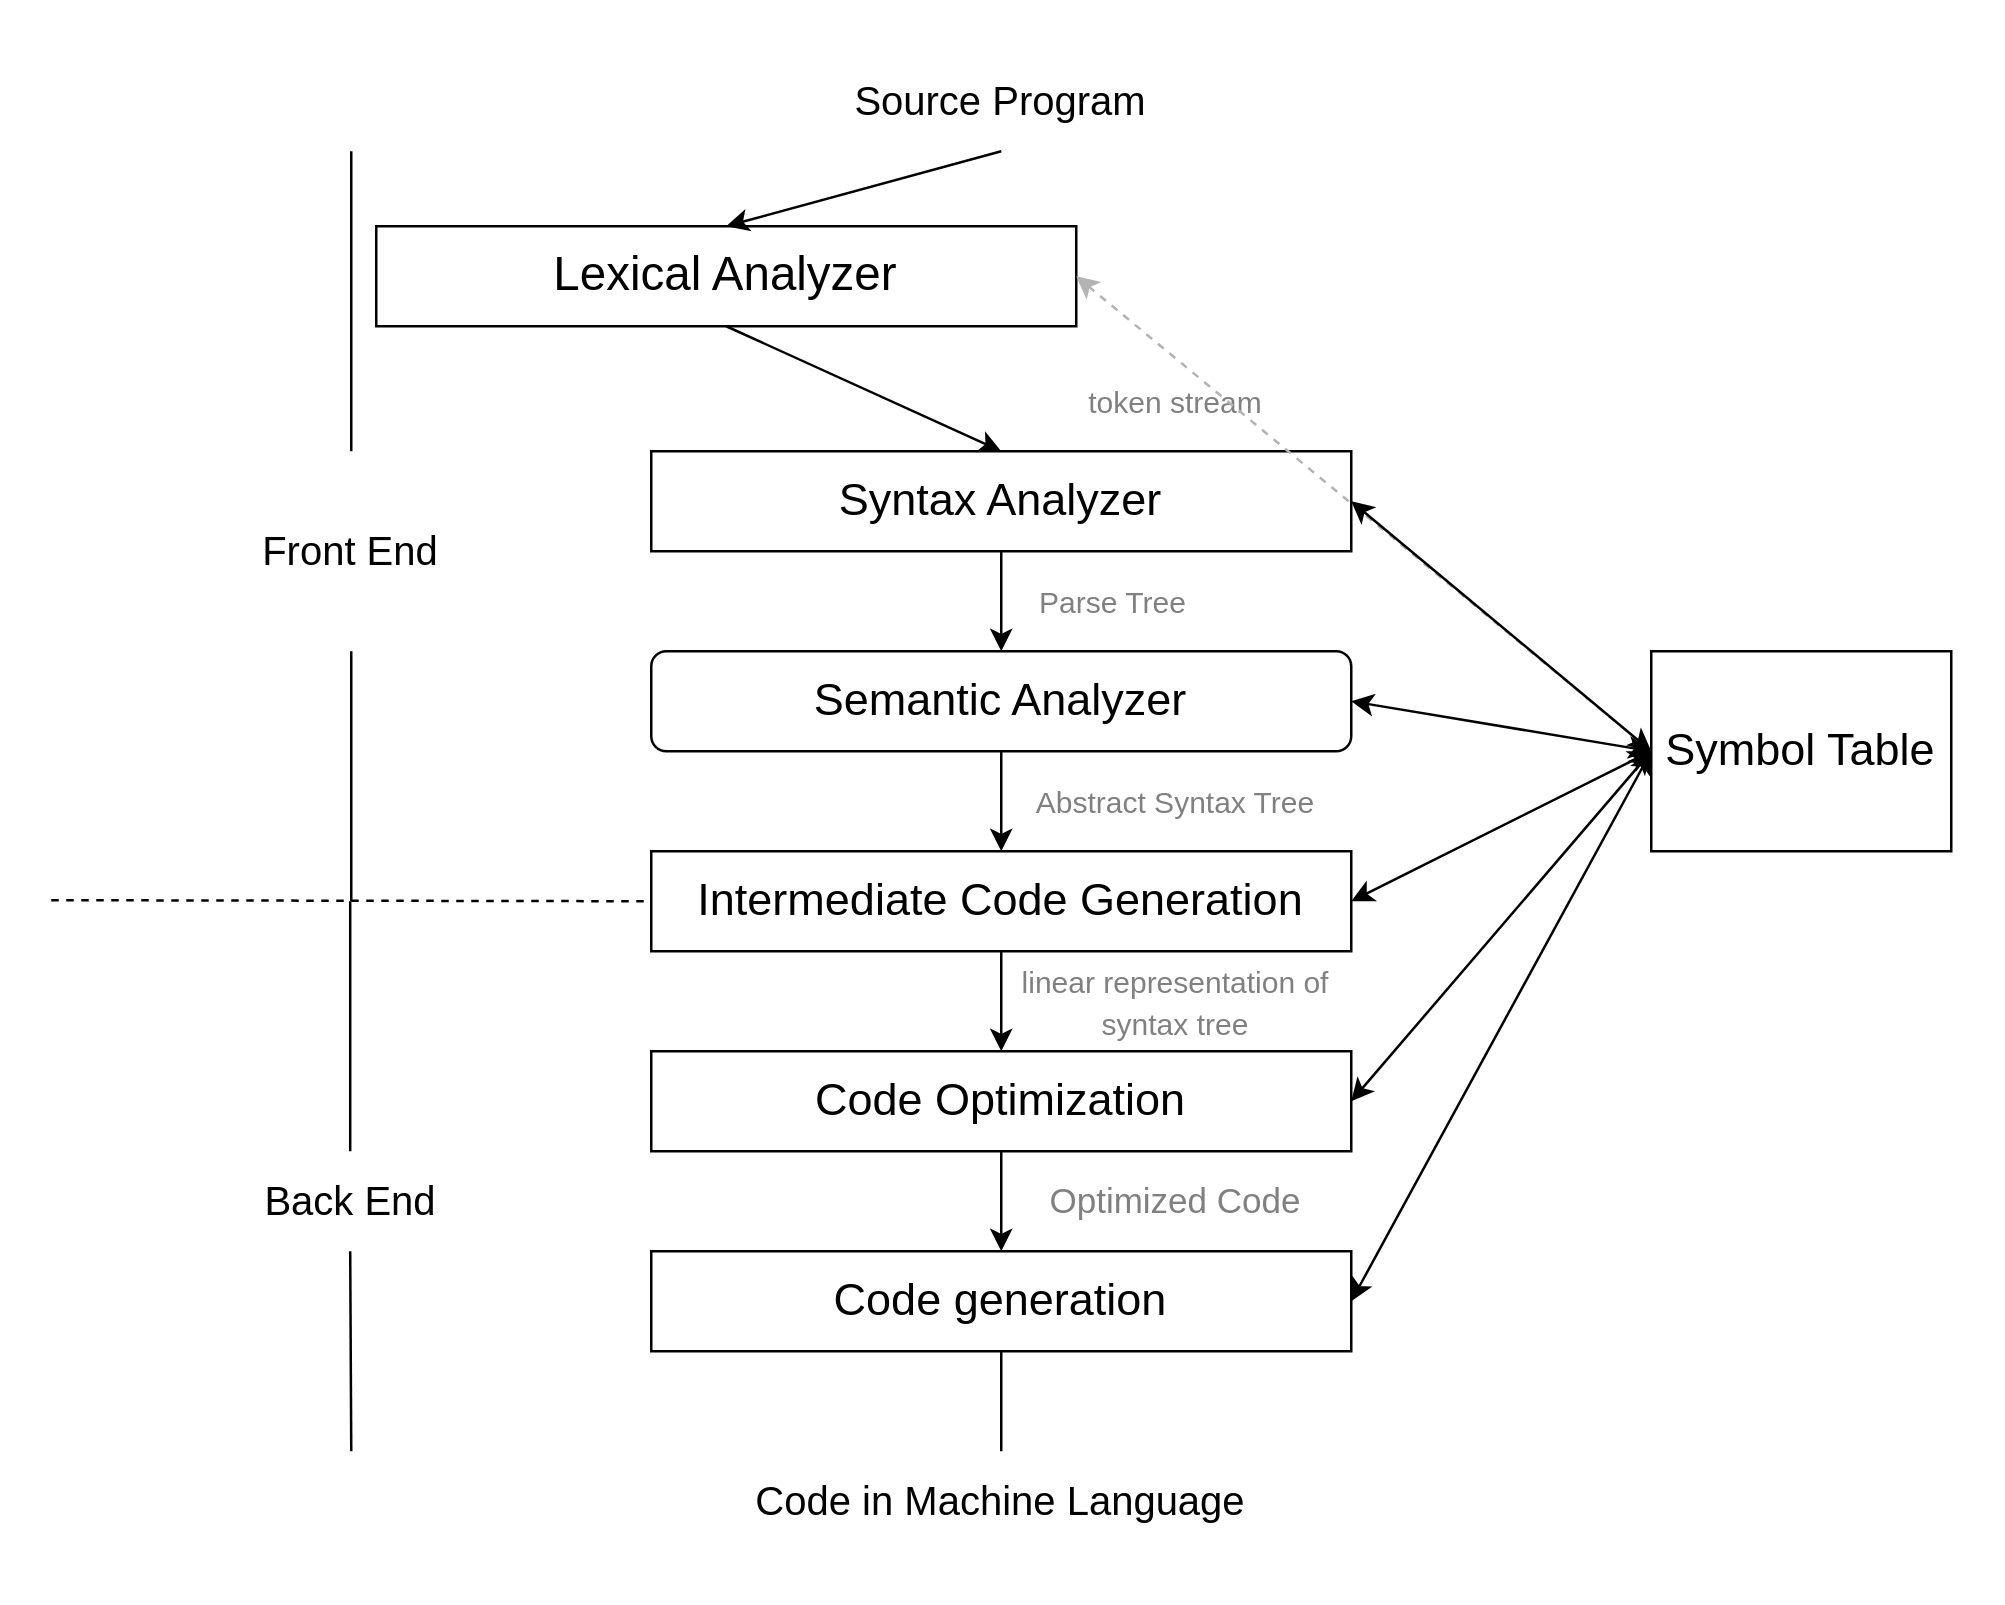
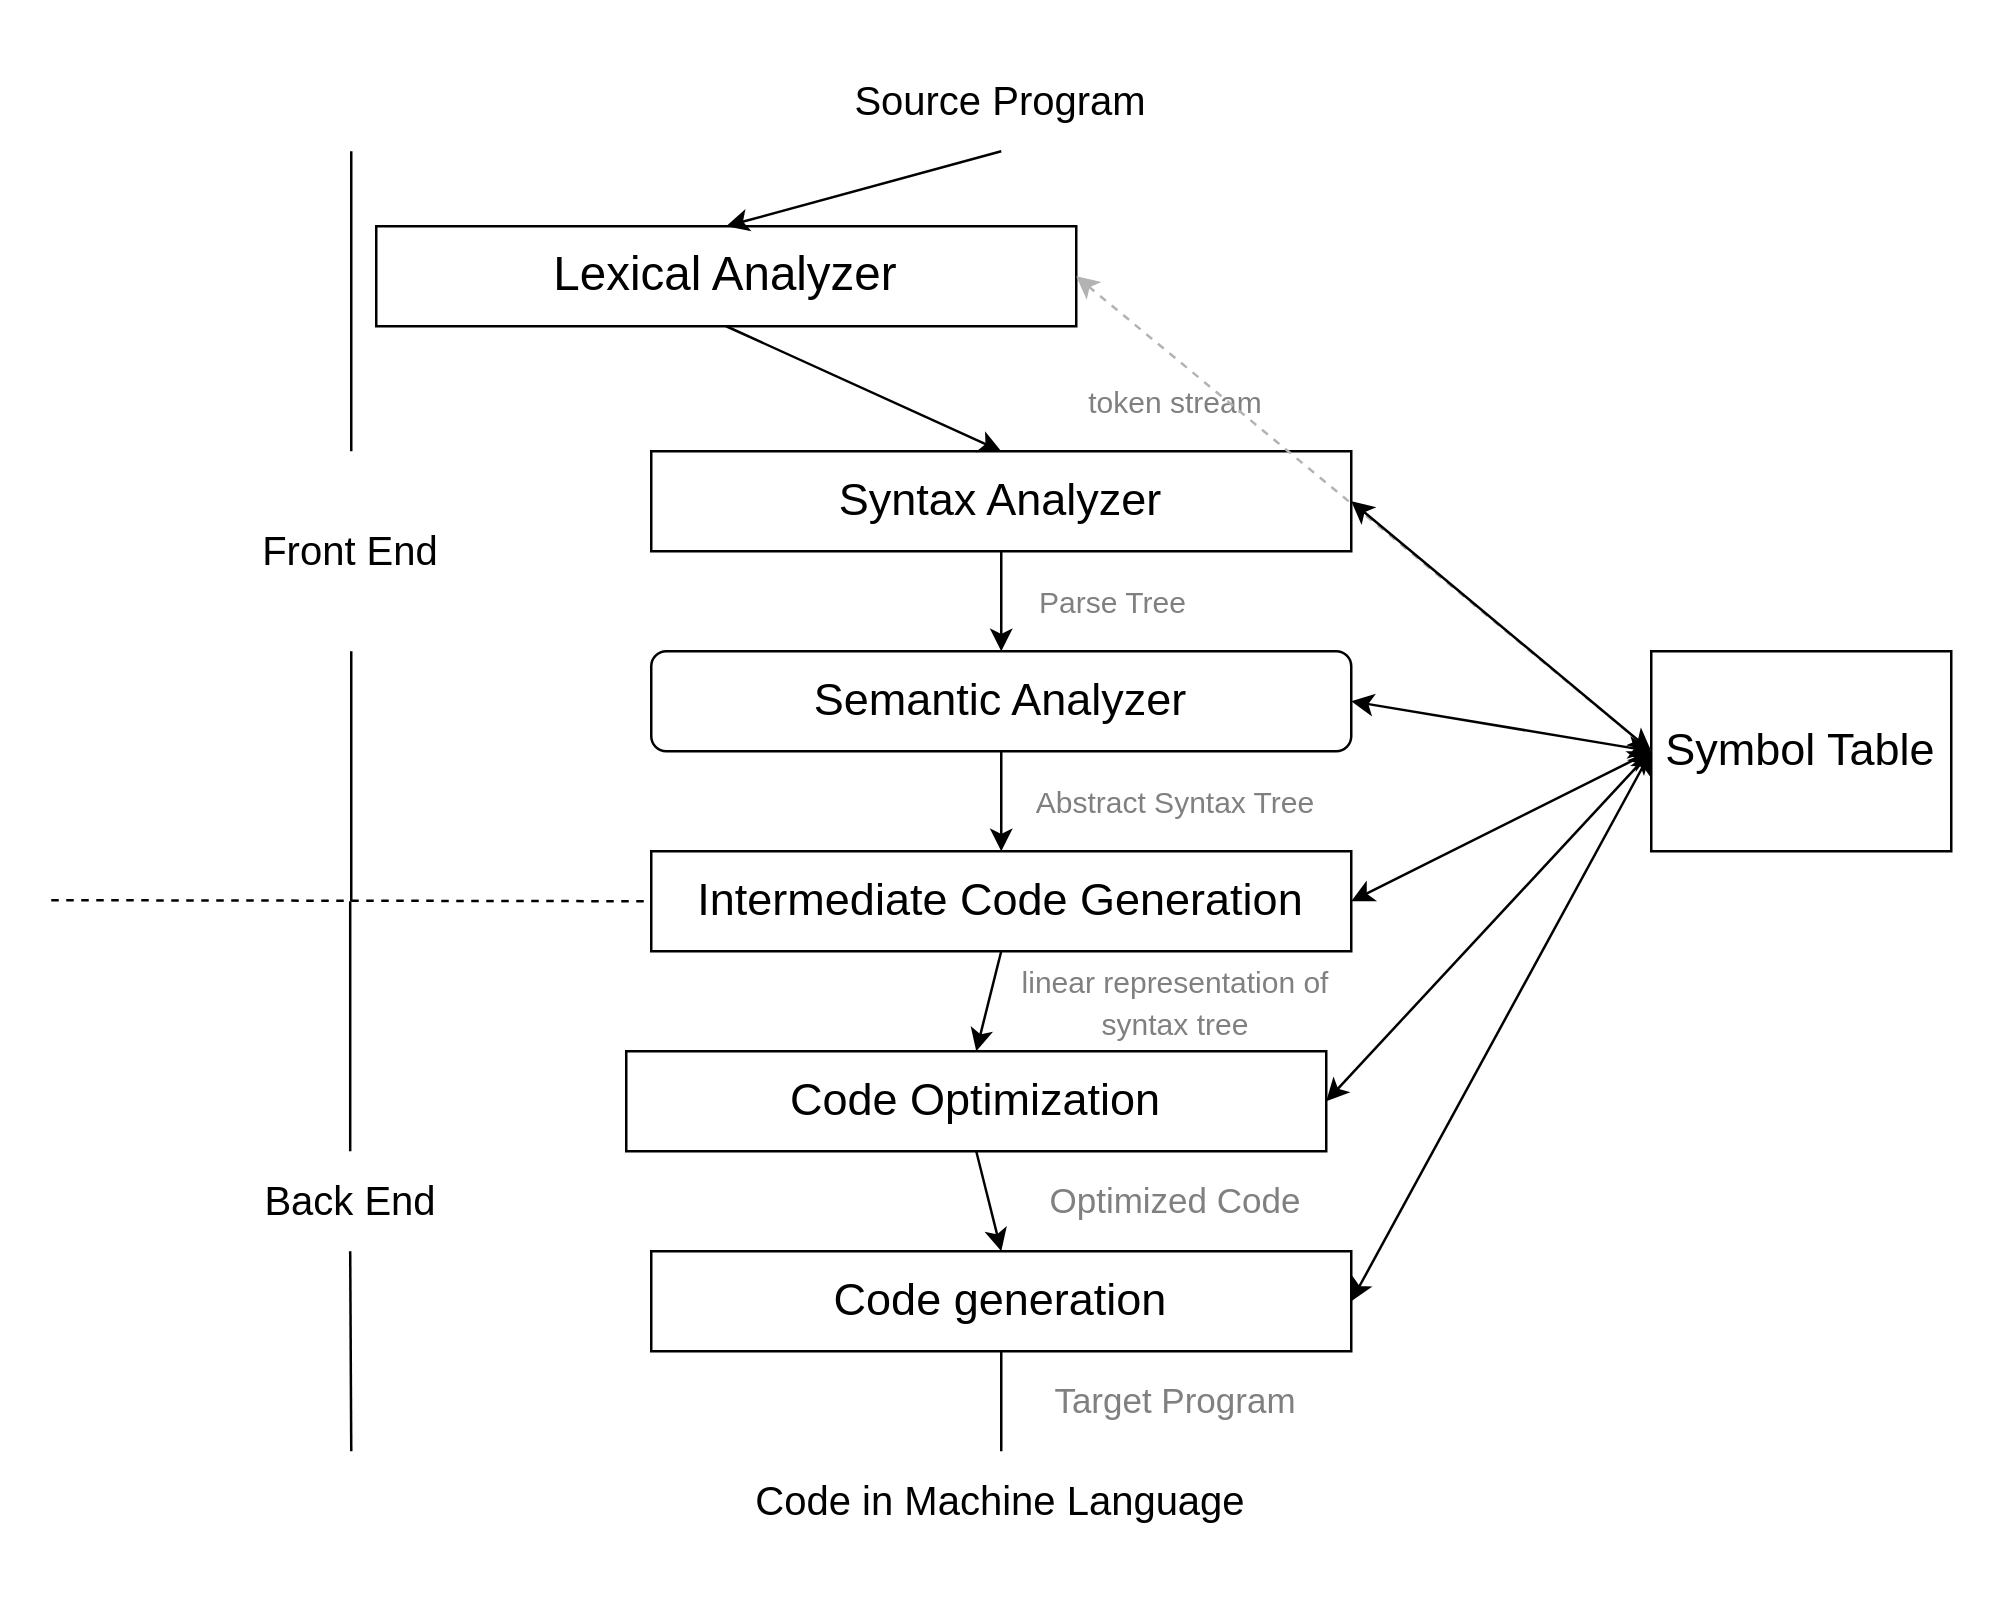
(1001, 1101) -> (976, 1101)
none -> (1176, 1401)
